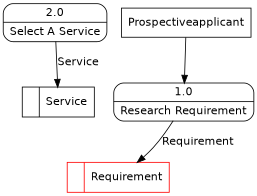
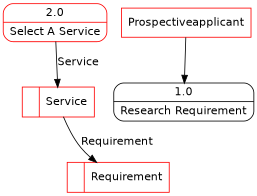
(55, 23) -> (55, 23)
(186, 23) -> (186, 23)
(58, 102) -> (58, 102)
(160, 140) -> (74, 139)
